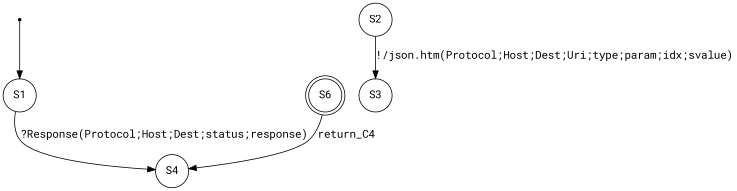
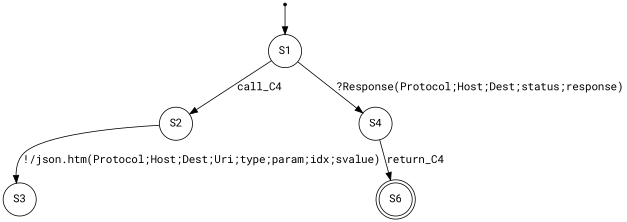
none -> (234, 85)
(268, 156) -> (384, 156)
